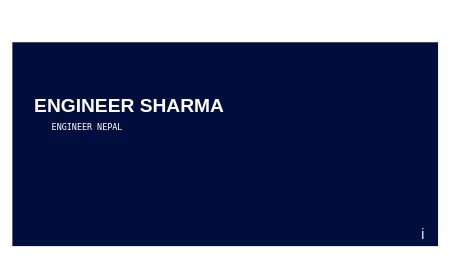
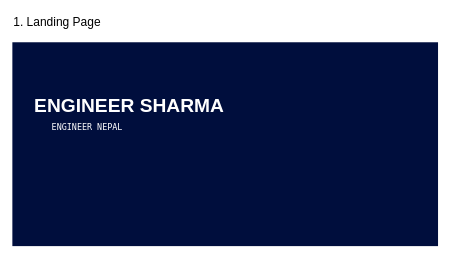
none -> (111, 21)
(423, 234) -> none
